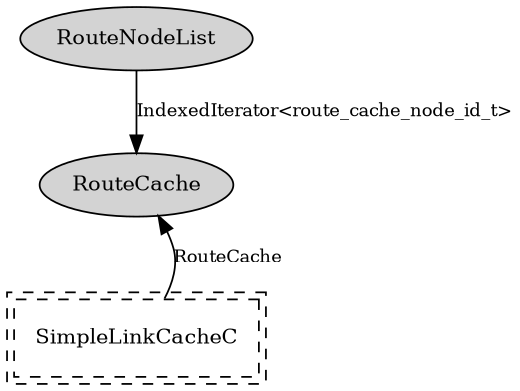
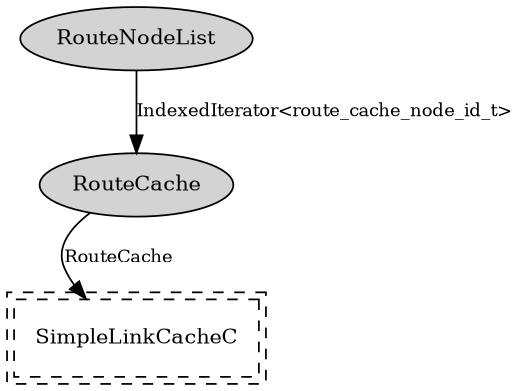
(175, 265) -> (63, 246)
